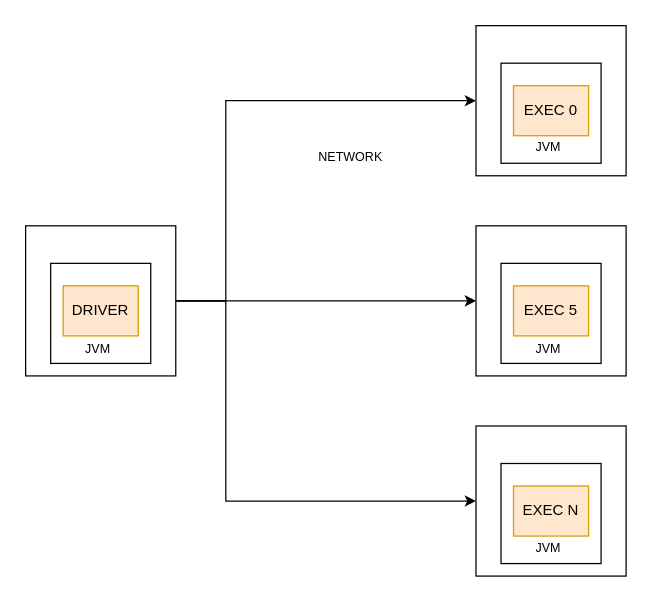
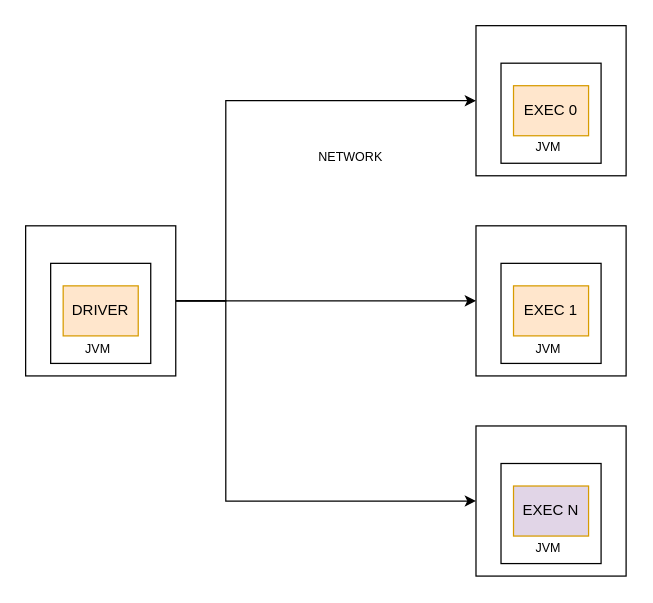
(551, 311) -> (551, 311)
(551, 511) -> (551, 511)
